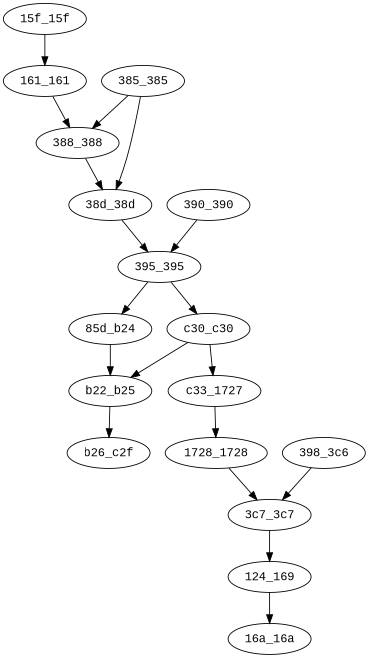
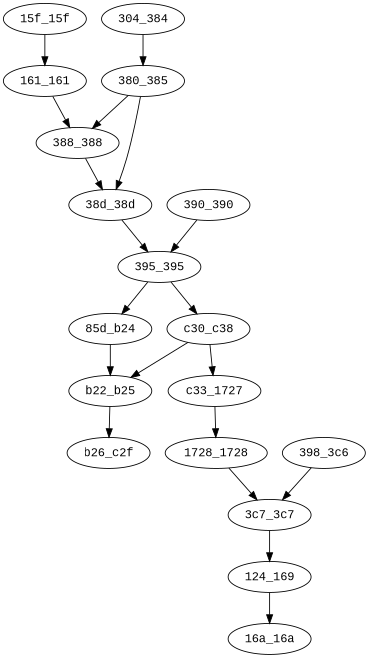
none -> (143, 19)
(143, 81) -> (143, 81)
(208, 329) -> (208, 329)
